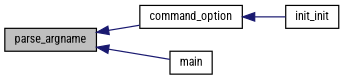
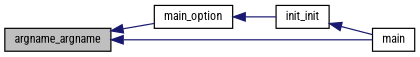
(191, 17) -> (193, 17)
none -> (357, 31)
(51, 40) -> (58, 40)
